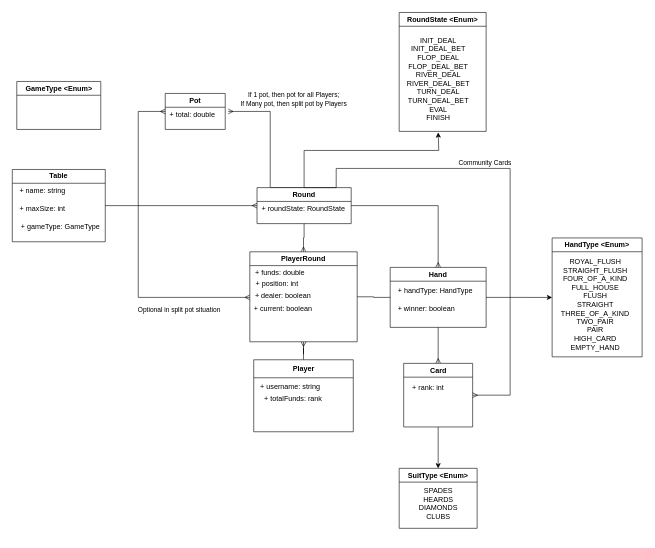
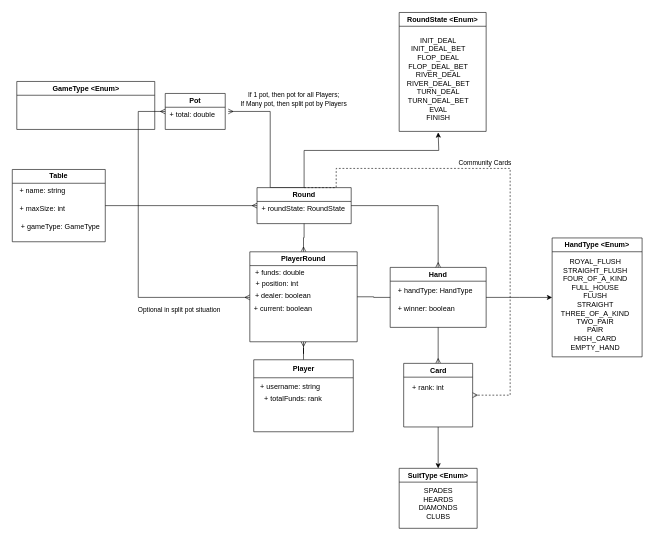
(59, 105) -> (86, 105)
(510, 203) -> (510, 203)
